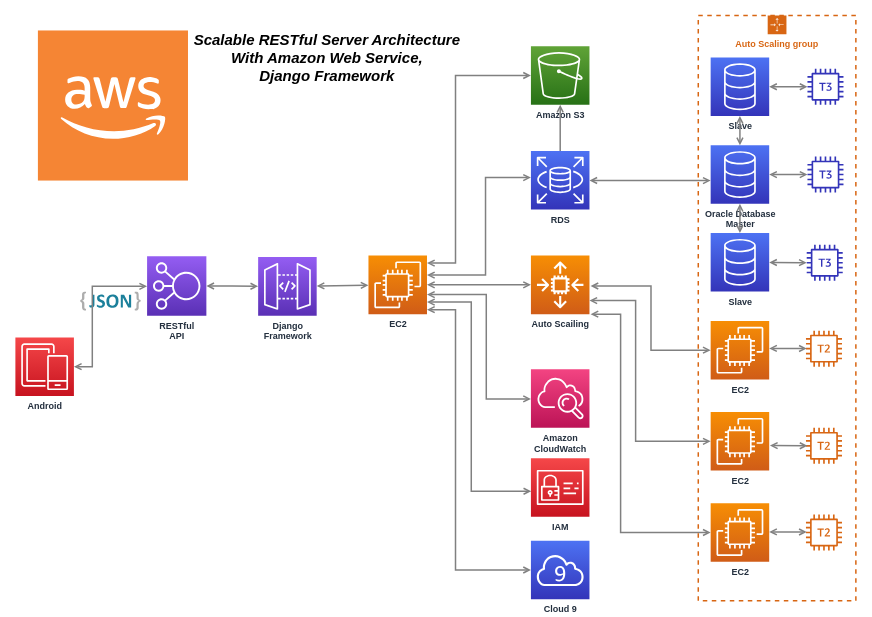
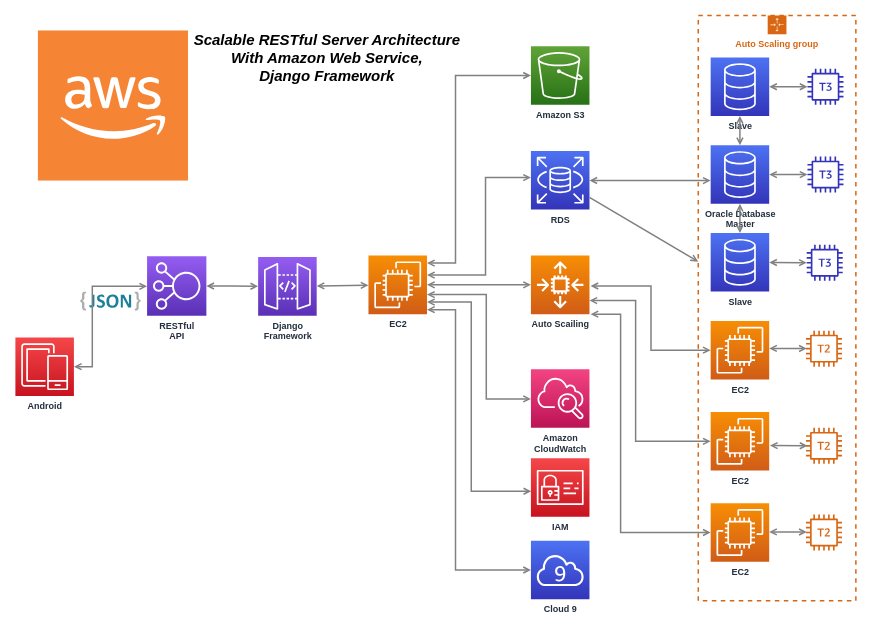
(560, 129) -> (642, 228)
